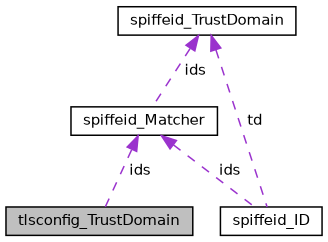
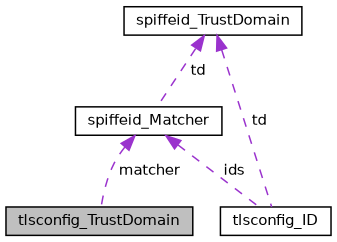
(194, 71) -> (196, 71)
(138, 171) -> (147, 171)
(271, 221) -> (276, 221)
